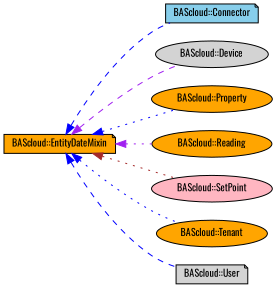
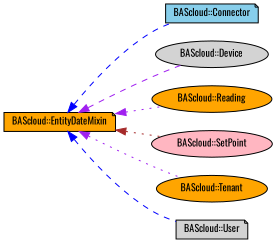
(212, 99) -> none
(127, 195) -> (134, 158)
